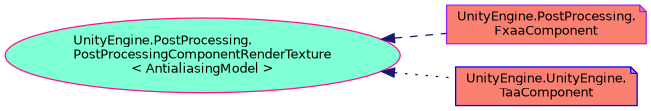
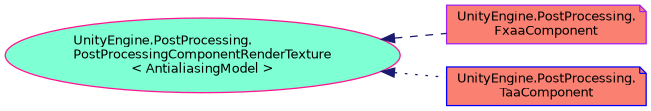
(546, 86) -> (546, 86)
